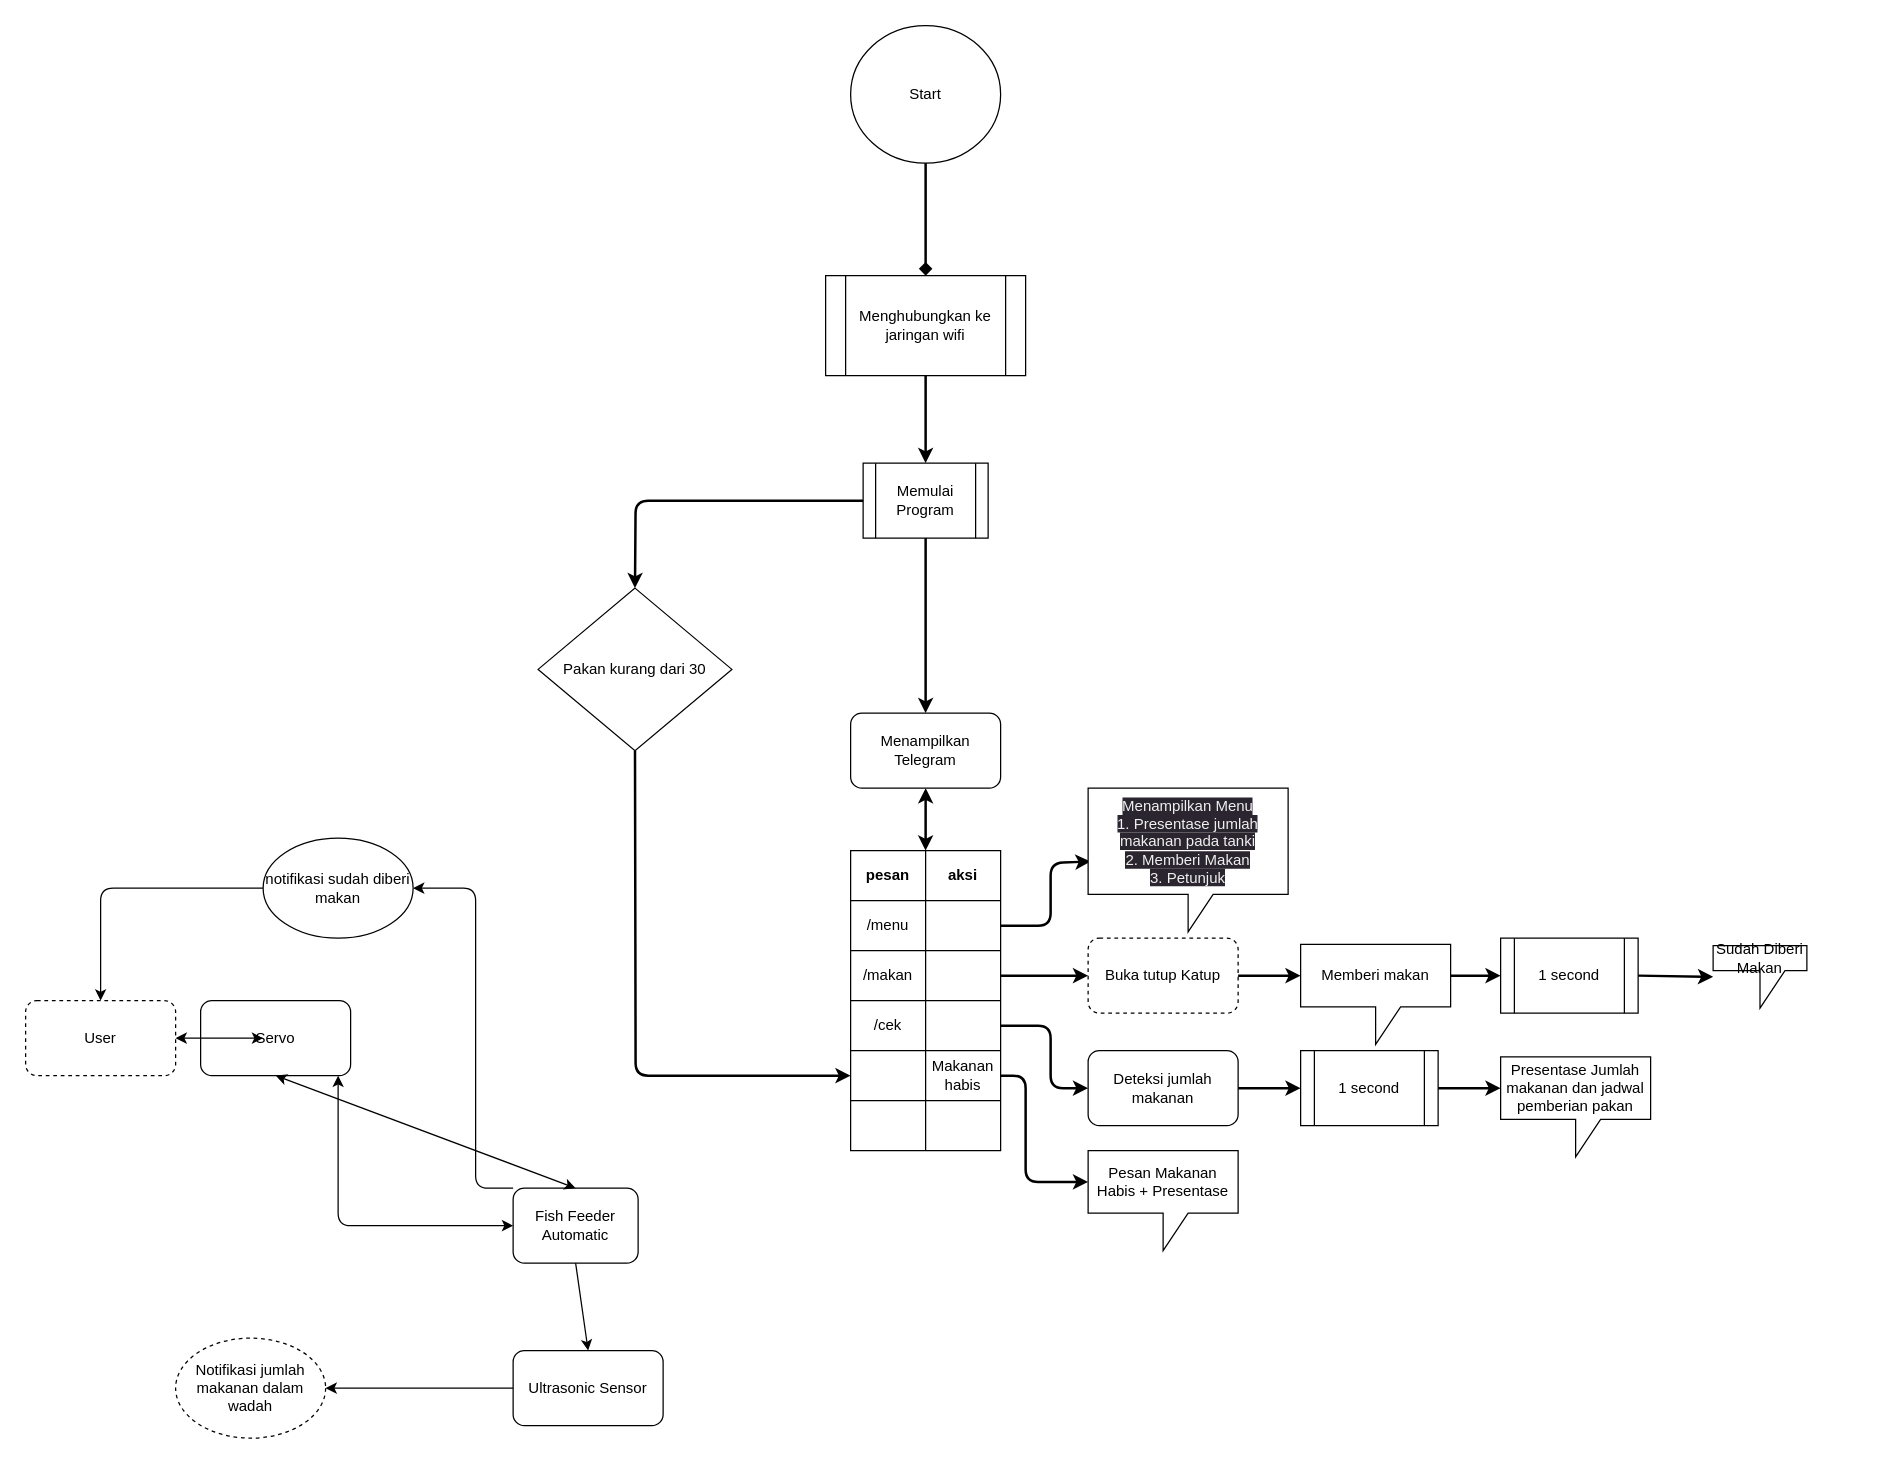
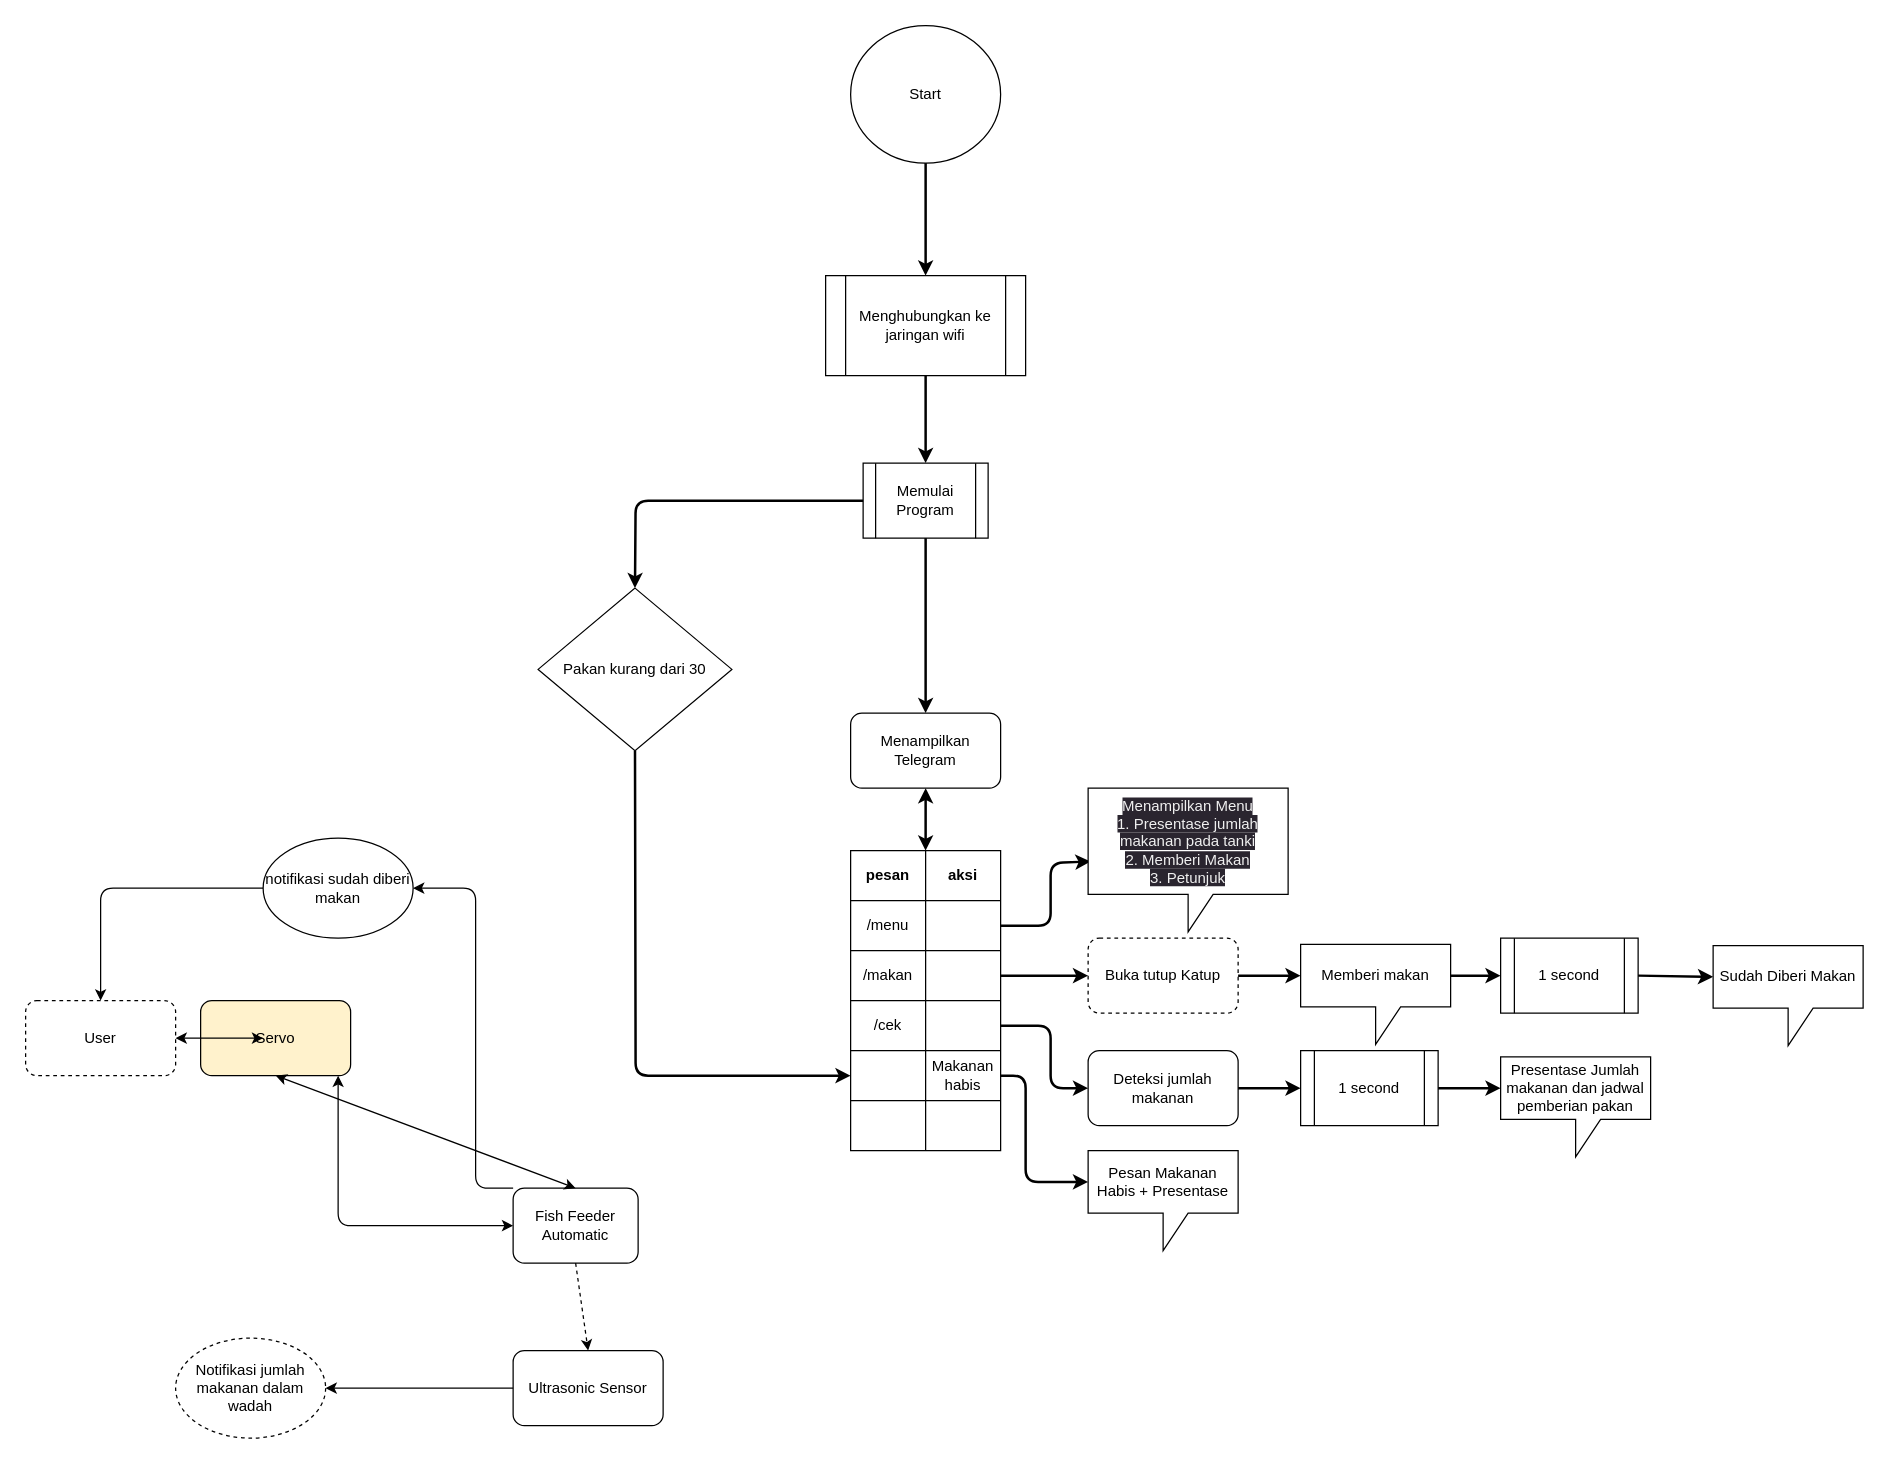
(926, 262) -> (926, 263)
(1760, 977) -> (1788, 996)
(276, 1038) -> (276, 1038)
(581, 1304) -> (581, 1304)
